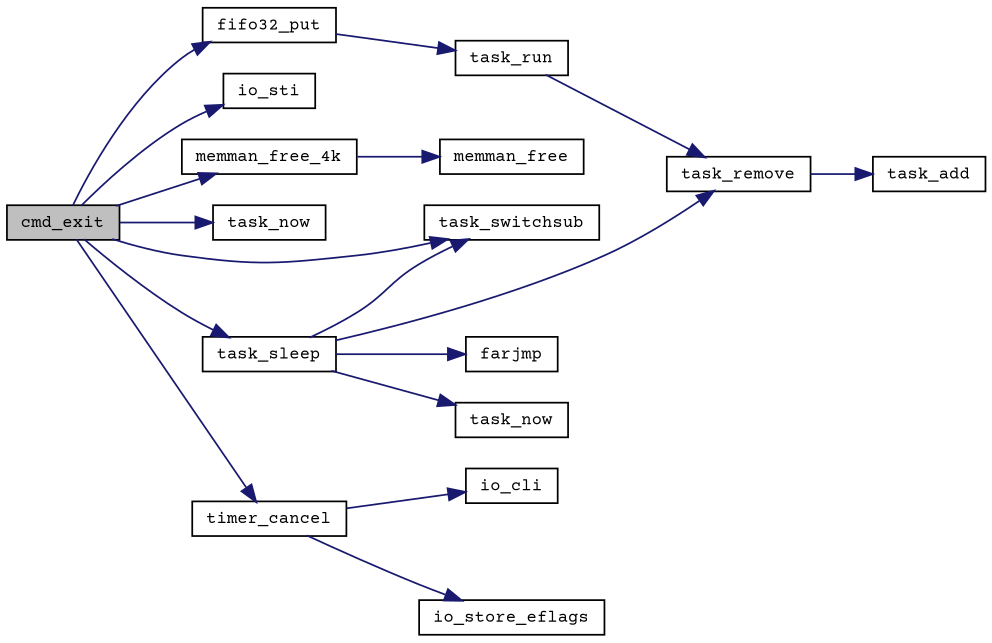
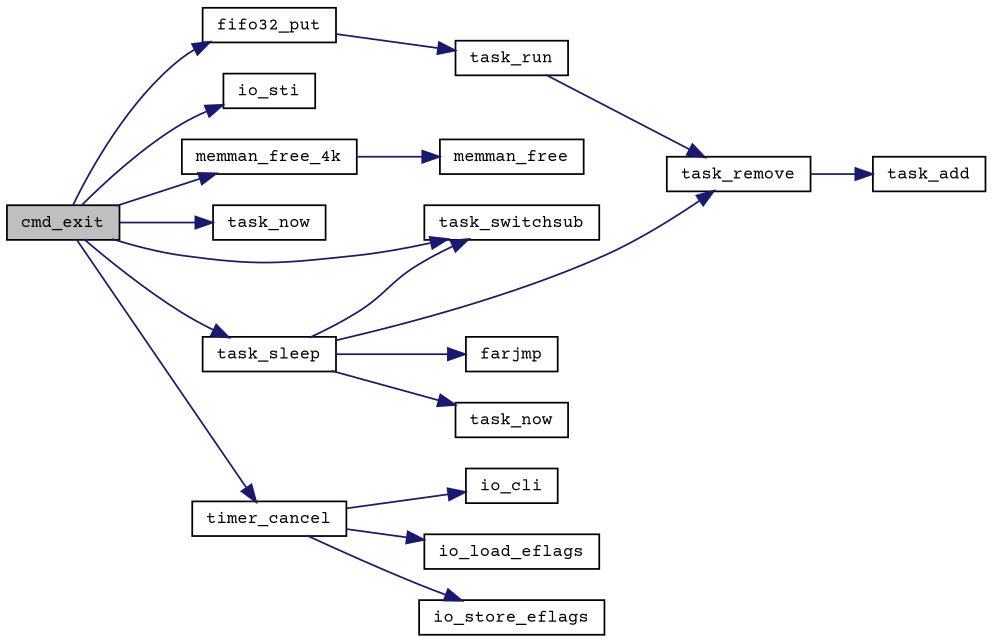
none -> (512, 552)
